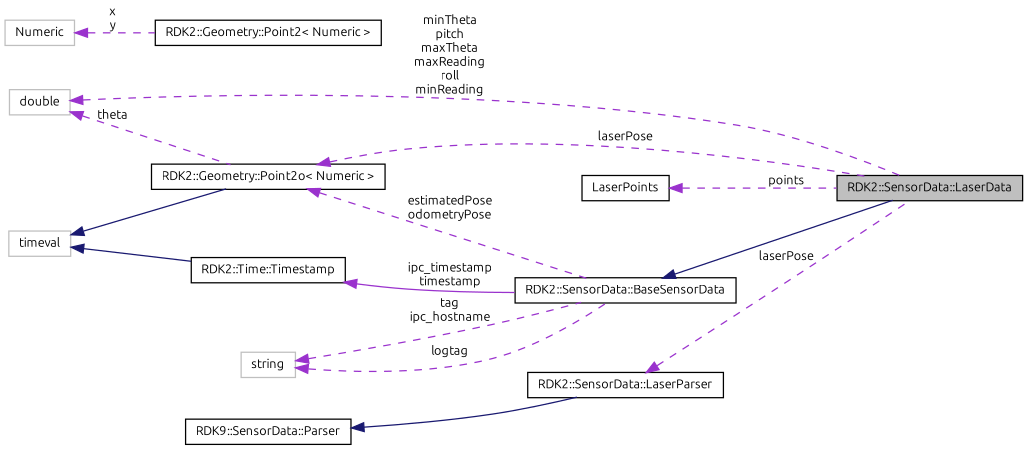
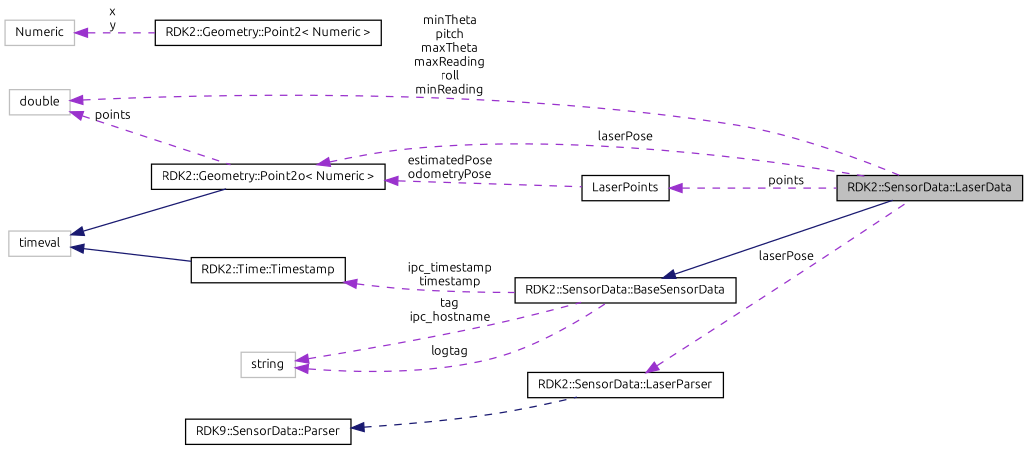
(113, 116) -> (113, 116)
(453, 236) -> (490, 184)
(436, 291) -> (436, 291)
(471, 417) -> (471, 417)
